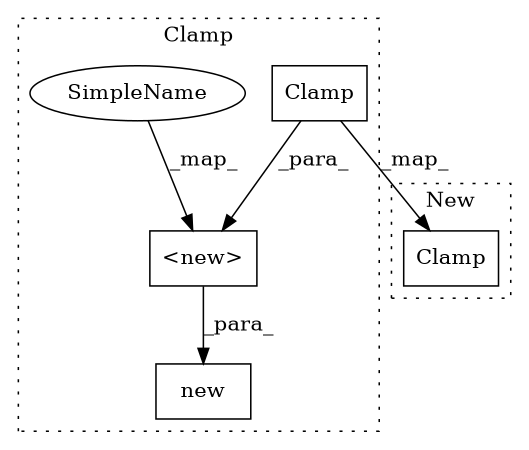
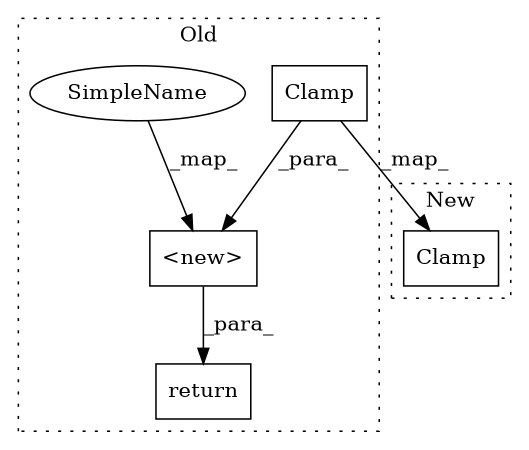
(199, 36) -> (199, 36)
(203, 391) -> (203, 391)
